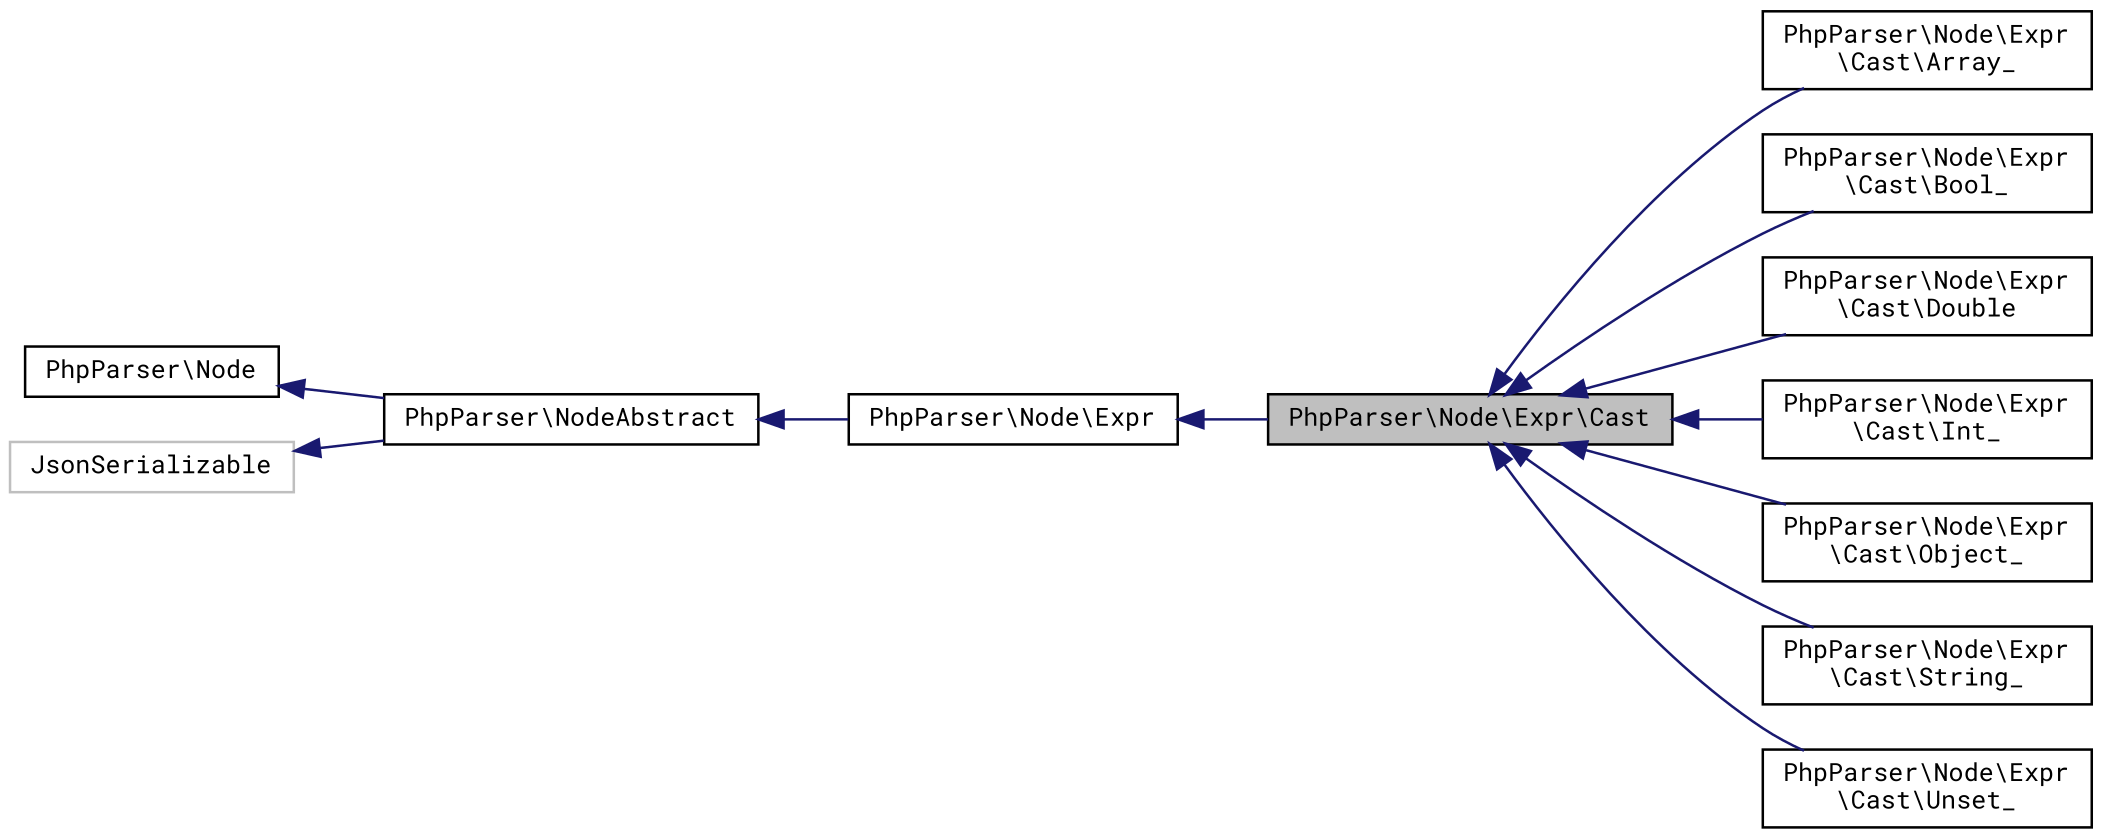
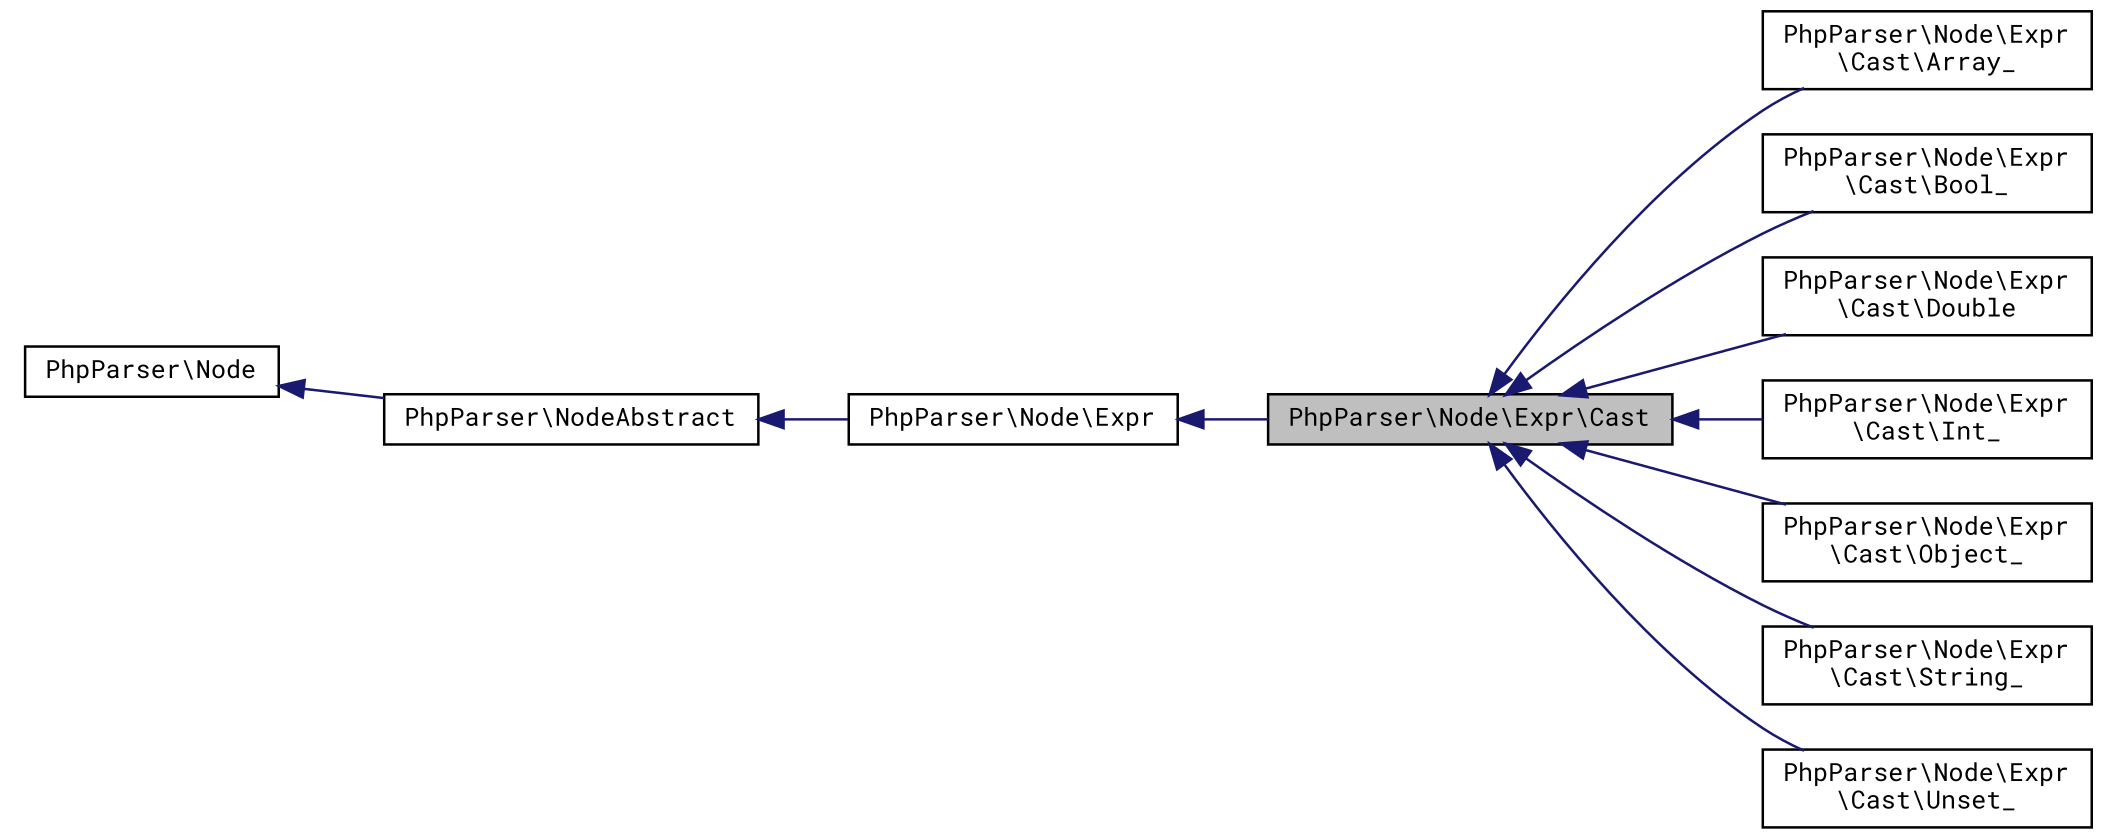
(152, 467) -> none
